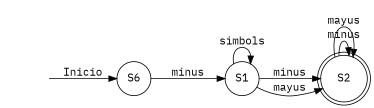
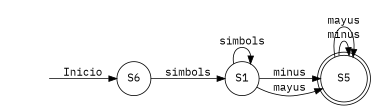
(188, 73) -> (188, 73)
(344, 79) -> (344, 79)
